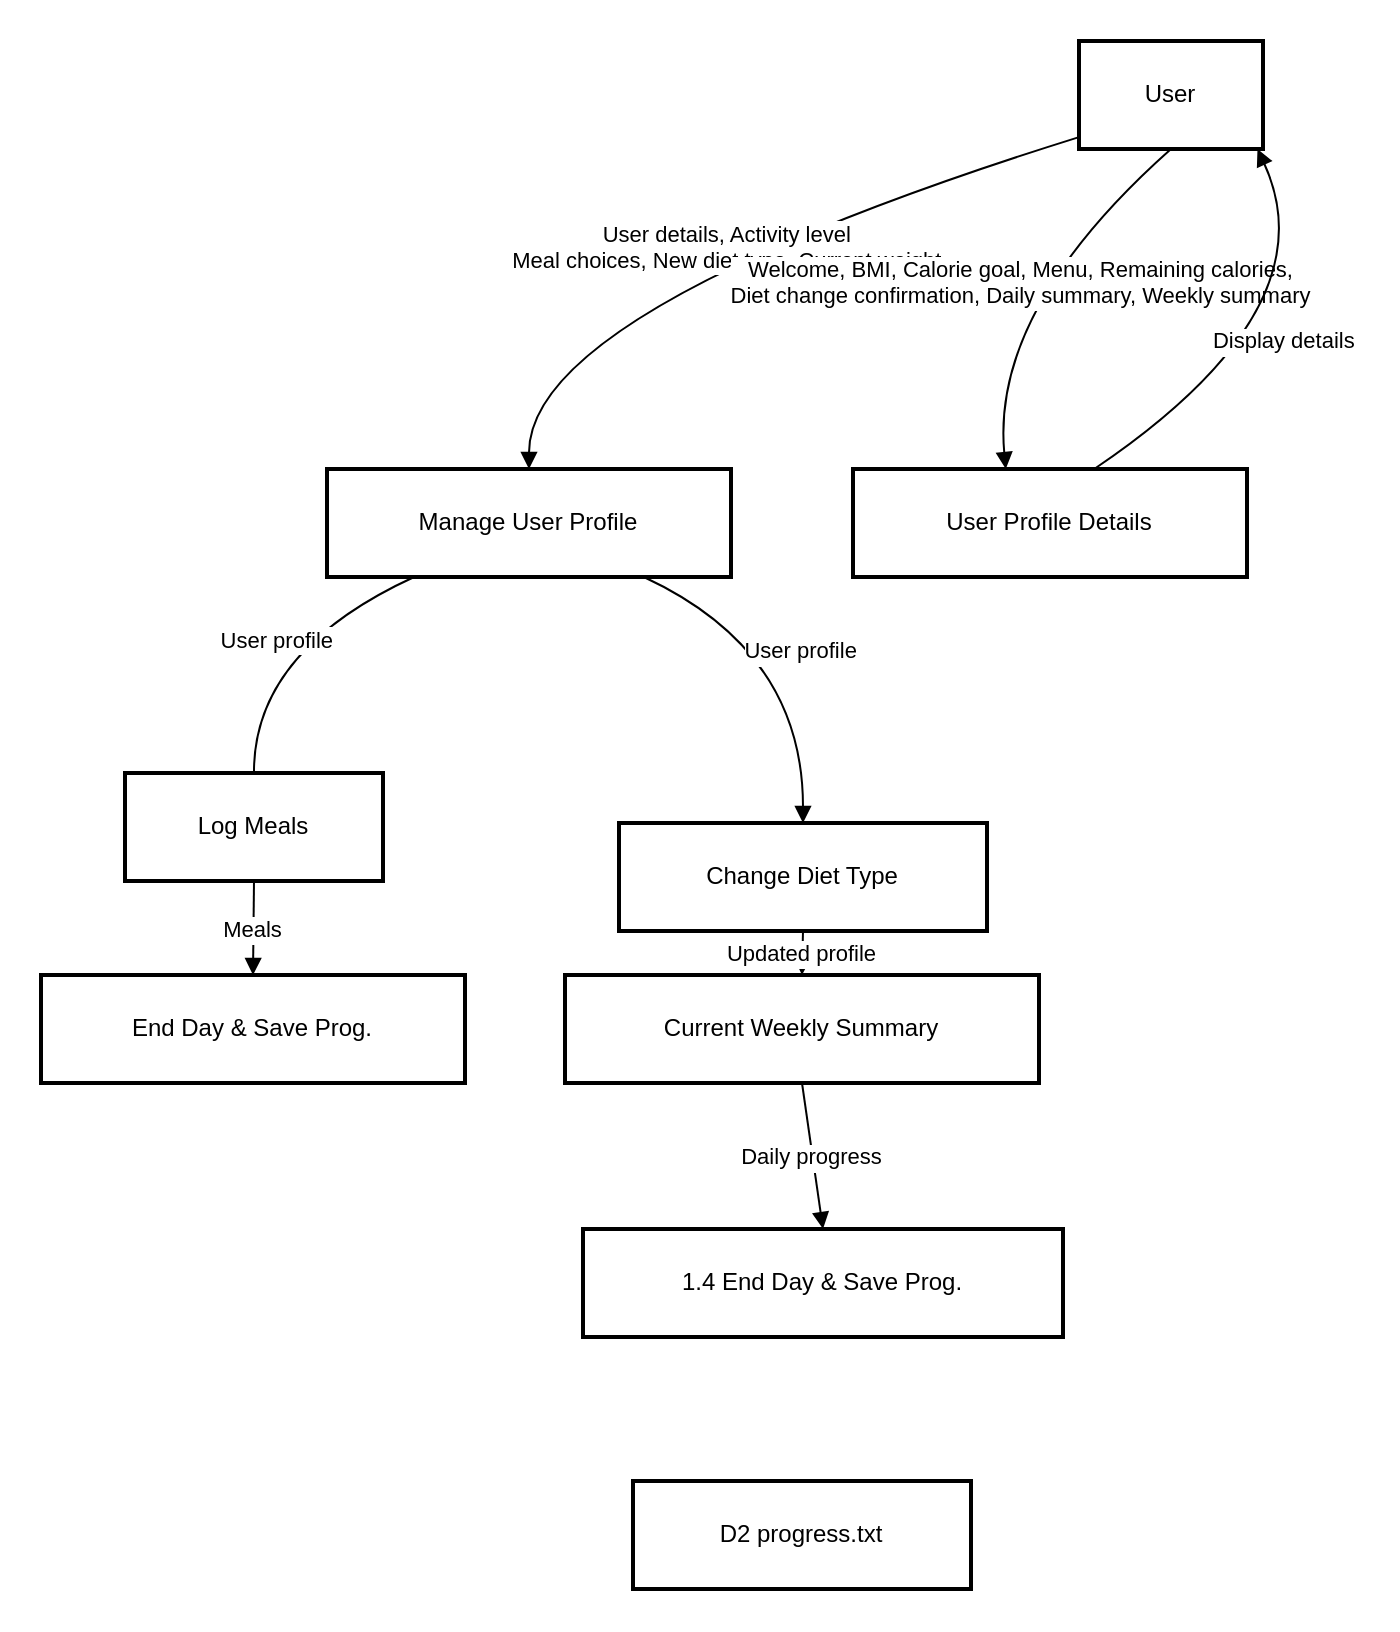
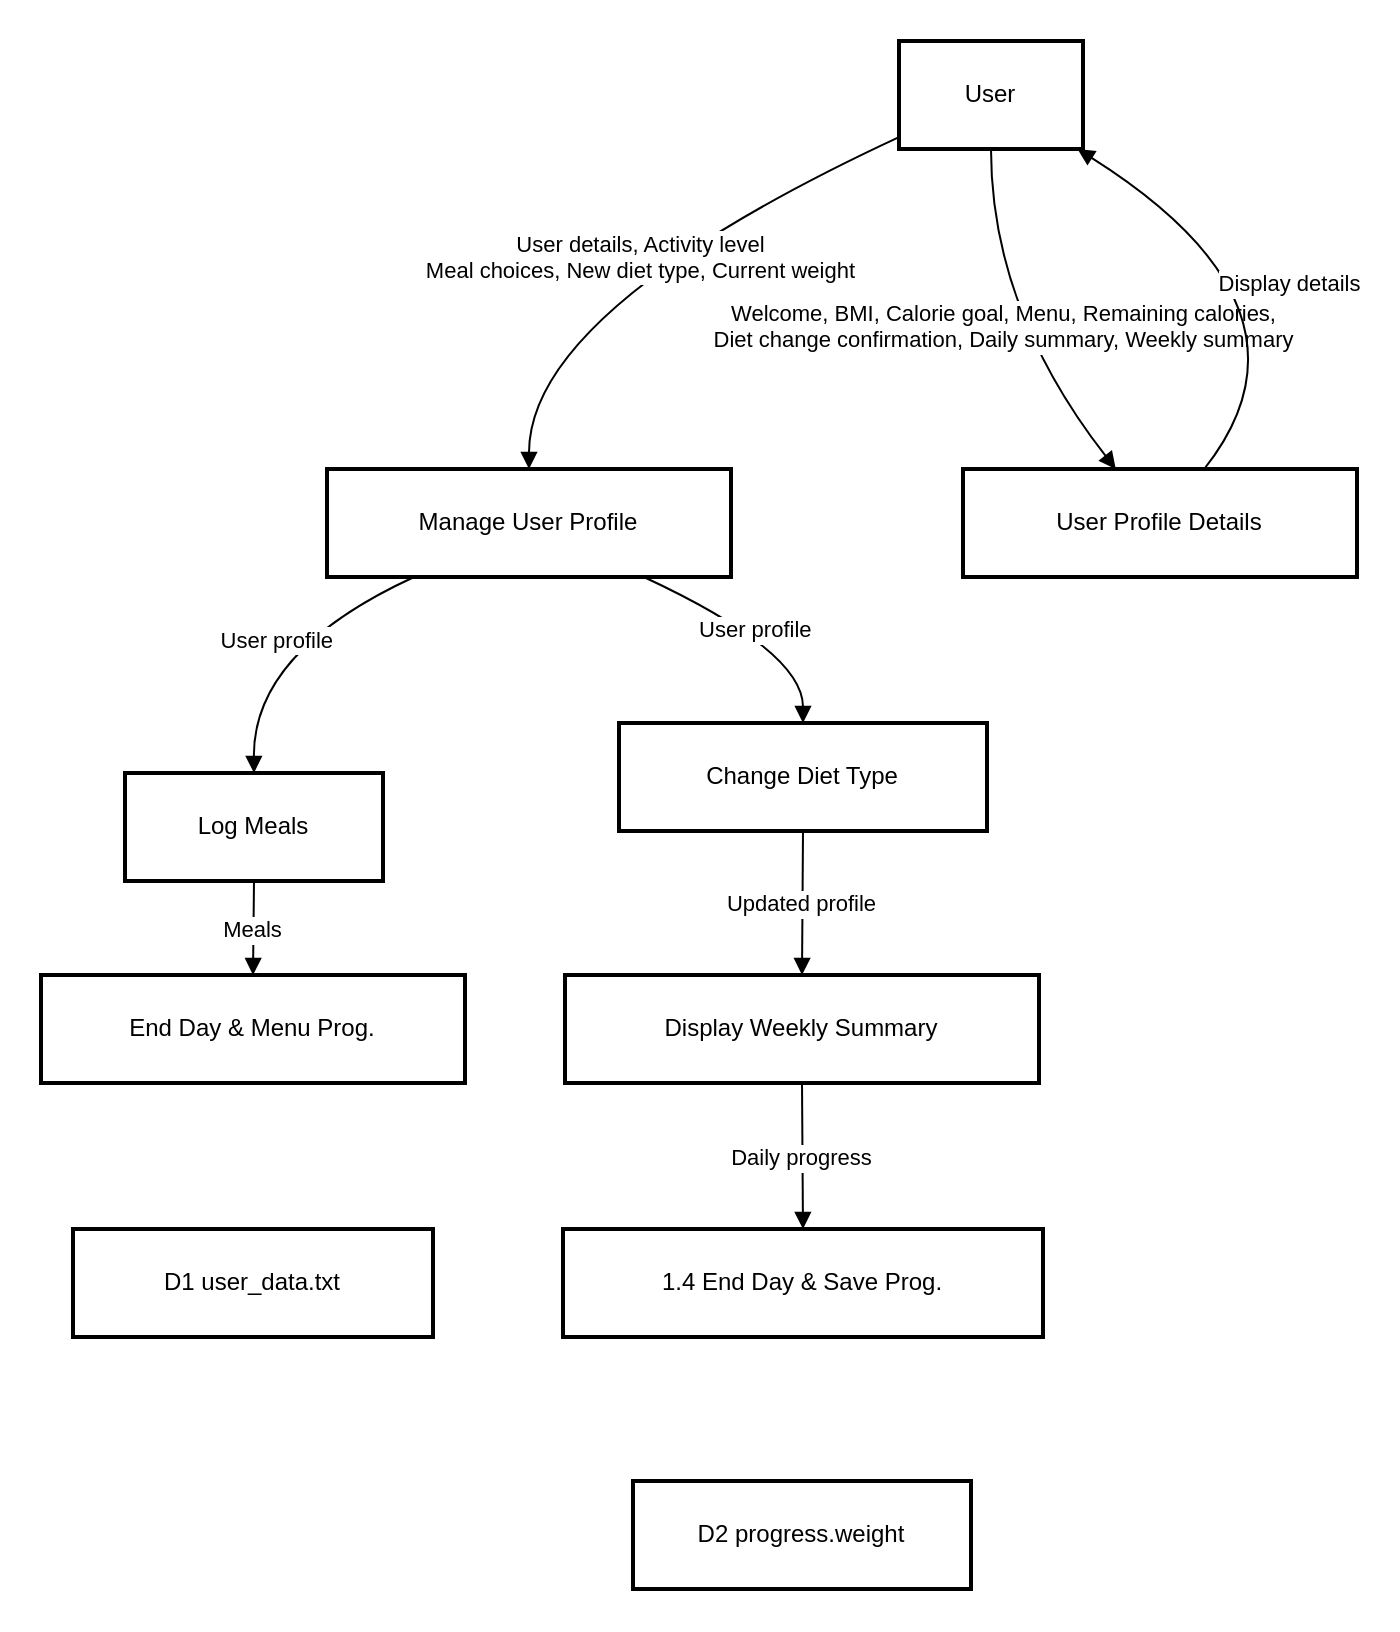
(1171, 95) -> (991, 95)
(1050, 523) -> (1160, 523)
(267, 707) -> (266, 700)
(803, 877) -> (803, 777)
(253, 1029) -> (253, 1029)
(802, 1029) -> (802, 1029)
none -> (253, 1283)
(823, 1283) -> (803, 1283)
(802, 1535) -> (802, 1535)
